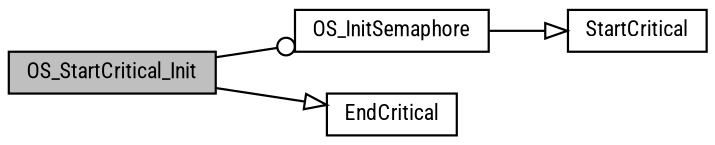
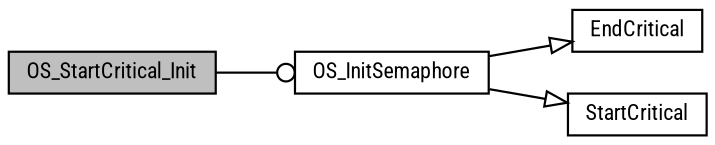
(260, 95) -> (520, 51)
